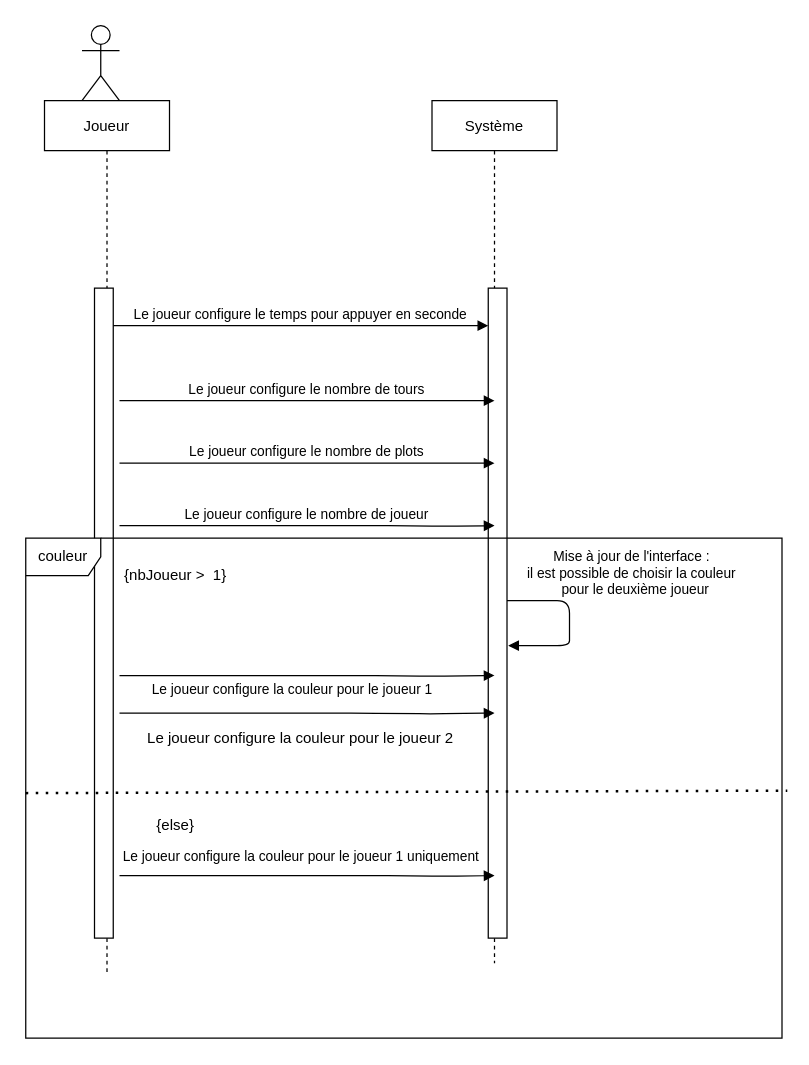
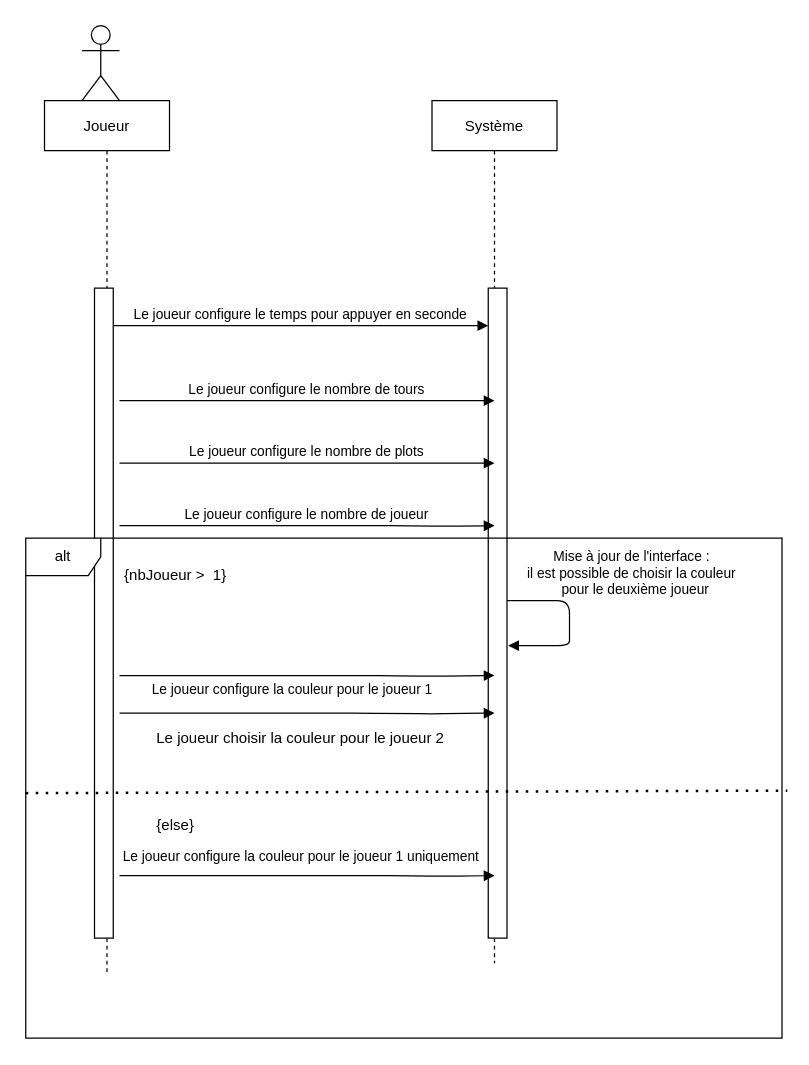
(63, 557) -> (63, 557)
(301, 738) -> (301, 738)
